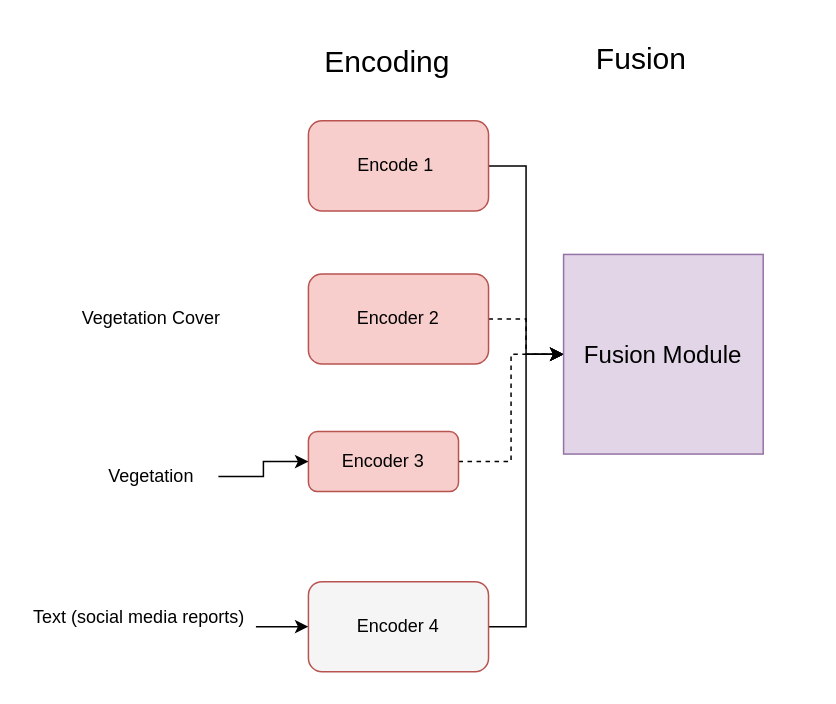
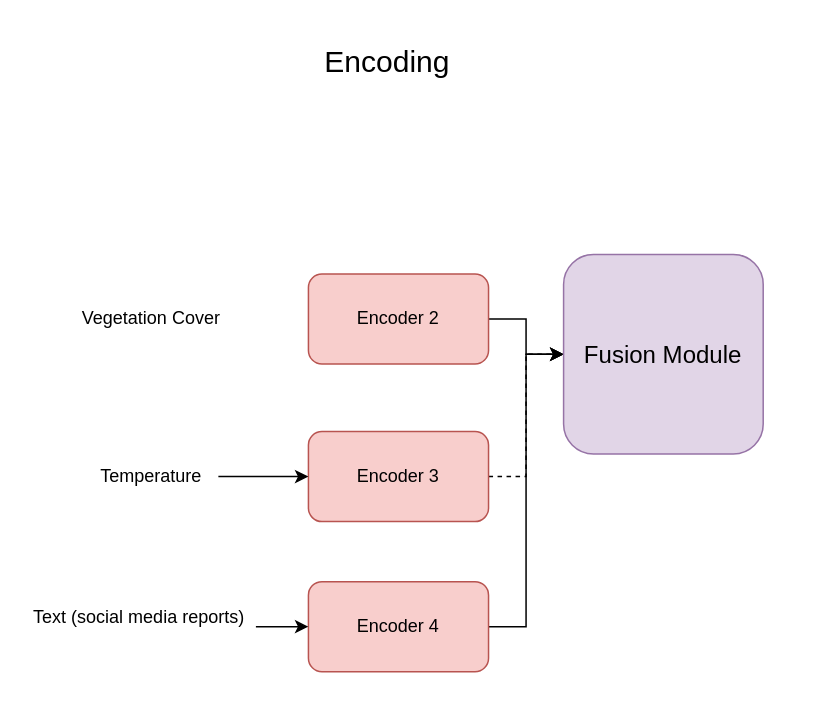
(698, 68) -> none
(398, 166) -> none
(526, 223) -> none
(506, 319) -> (506, 319)
(663, 354) -> (663, 354)
(383, 461) -> (398, 476)
(152, 476) -> (152, 476)
(398, 626) -> (398, 626)
